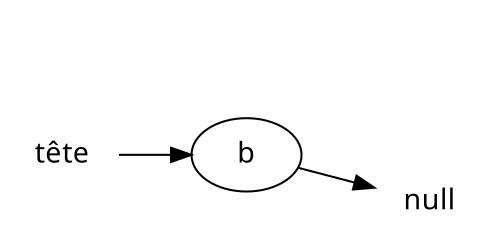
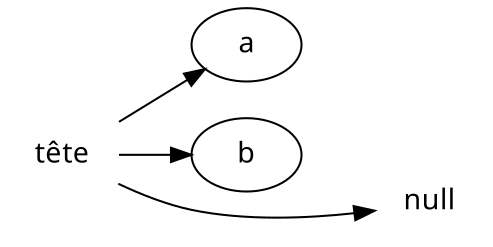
none -> (247, 45)
(327, 175) -> (234, 216)
